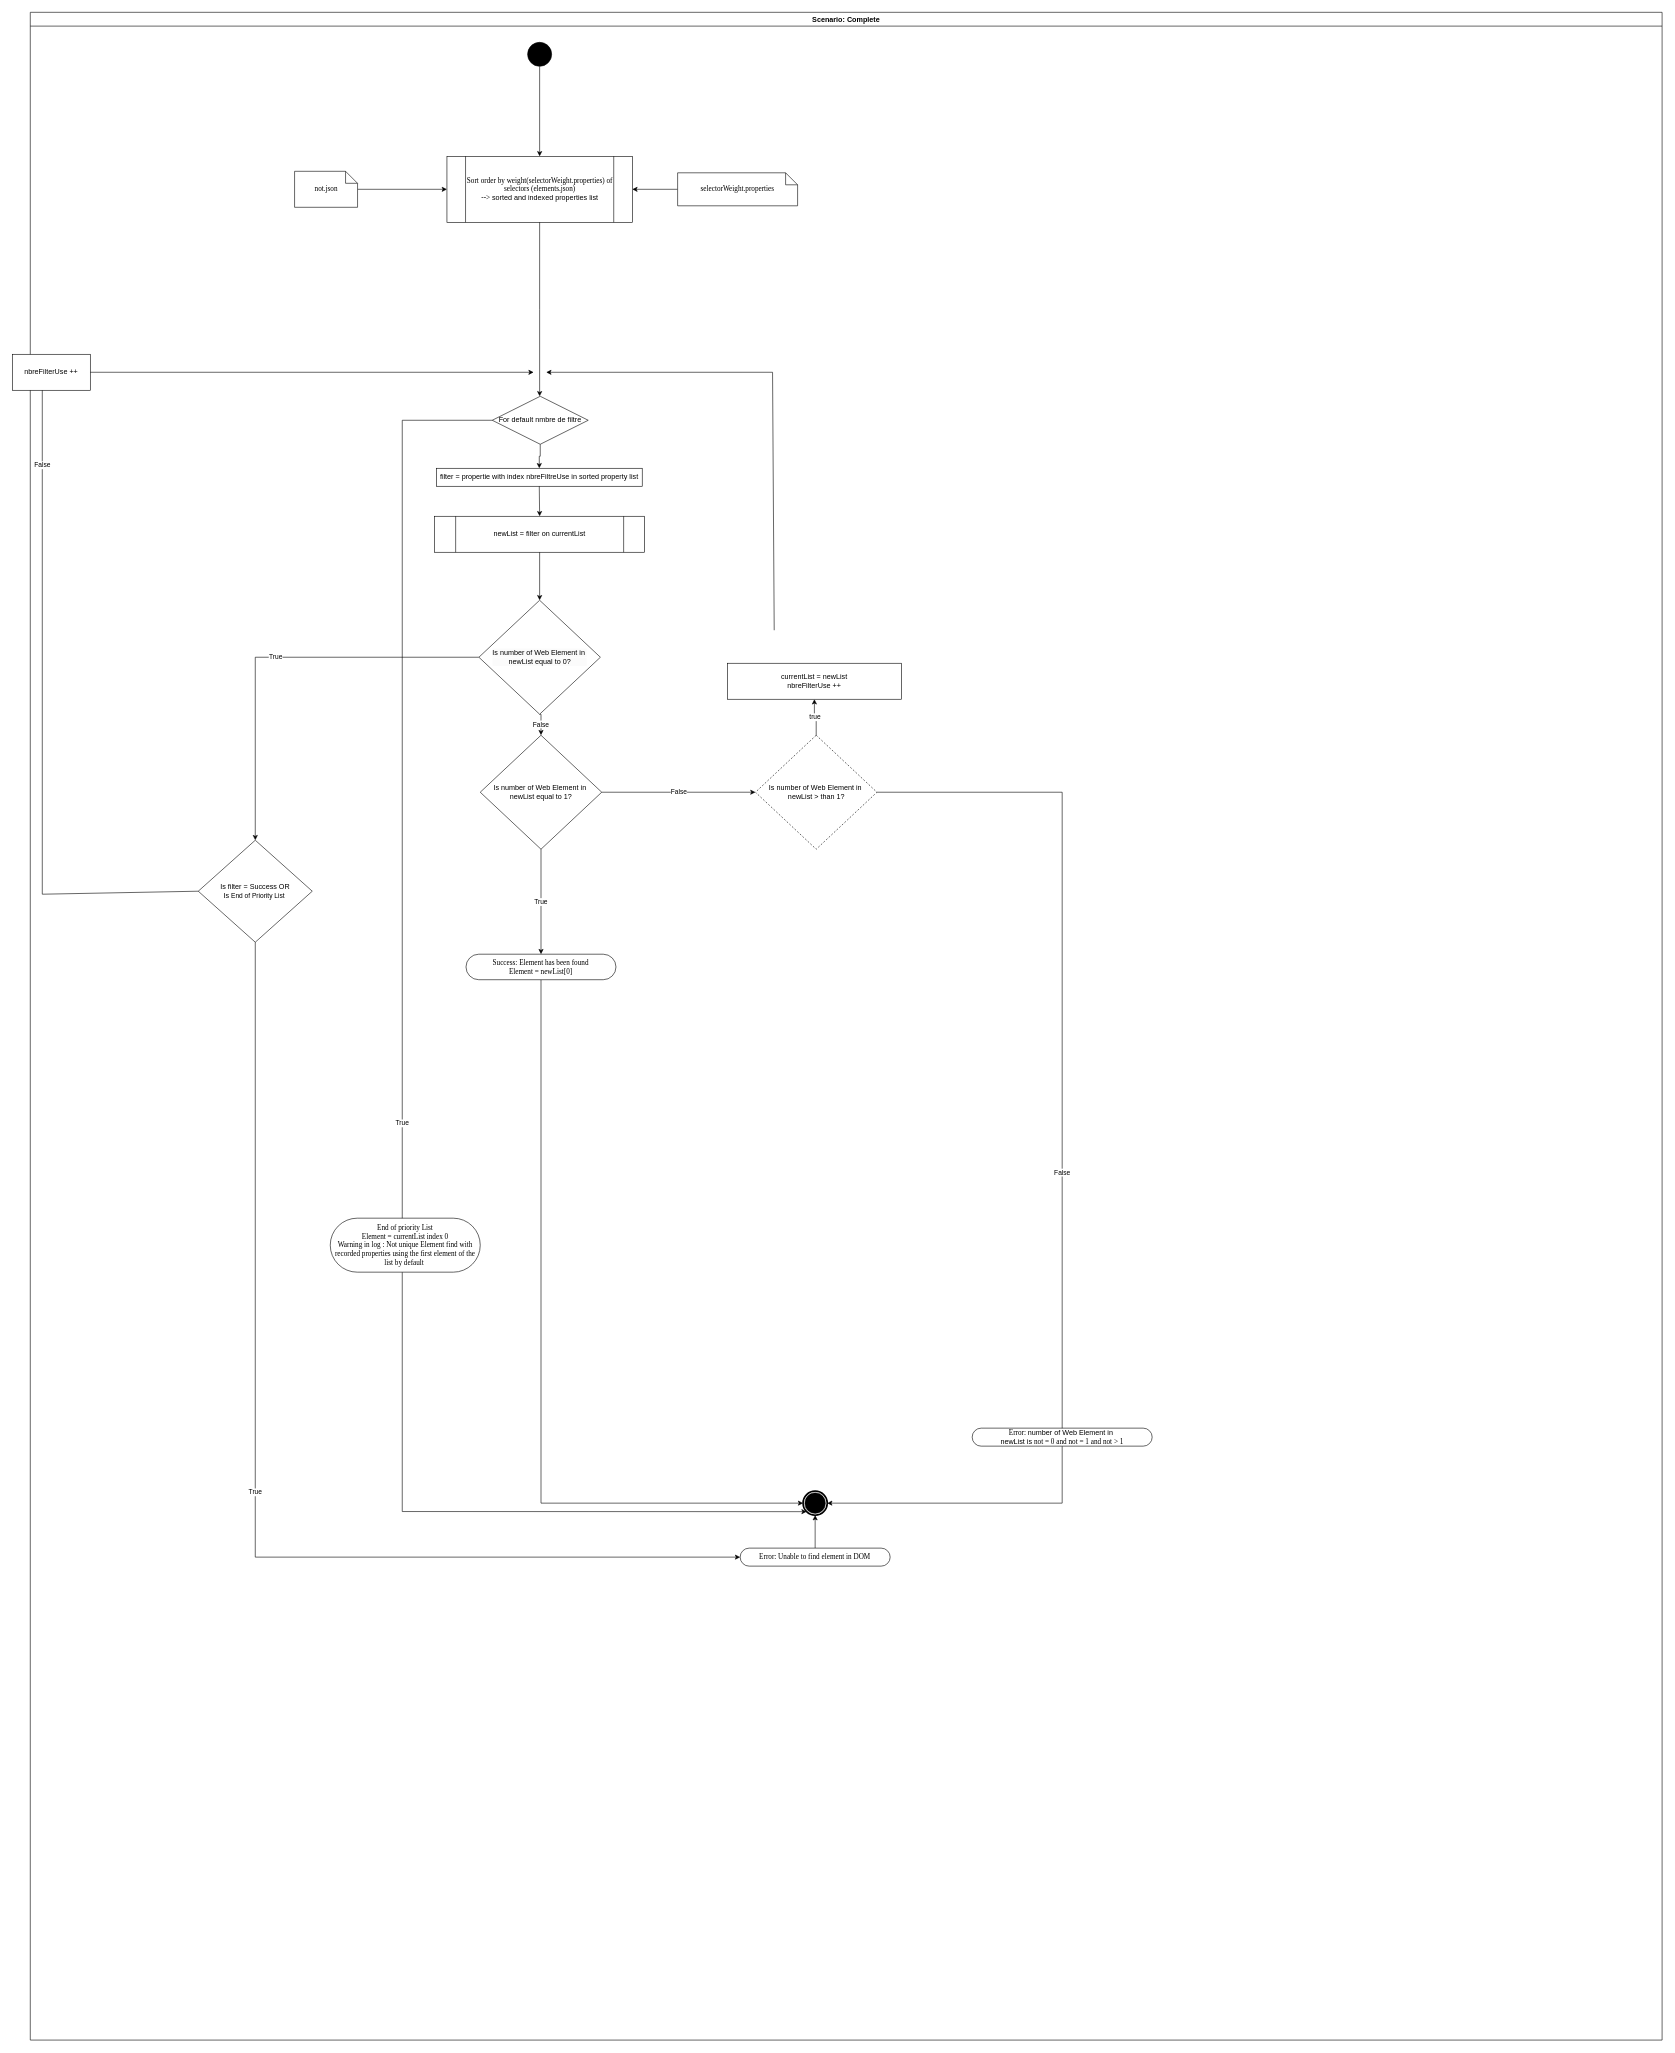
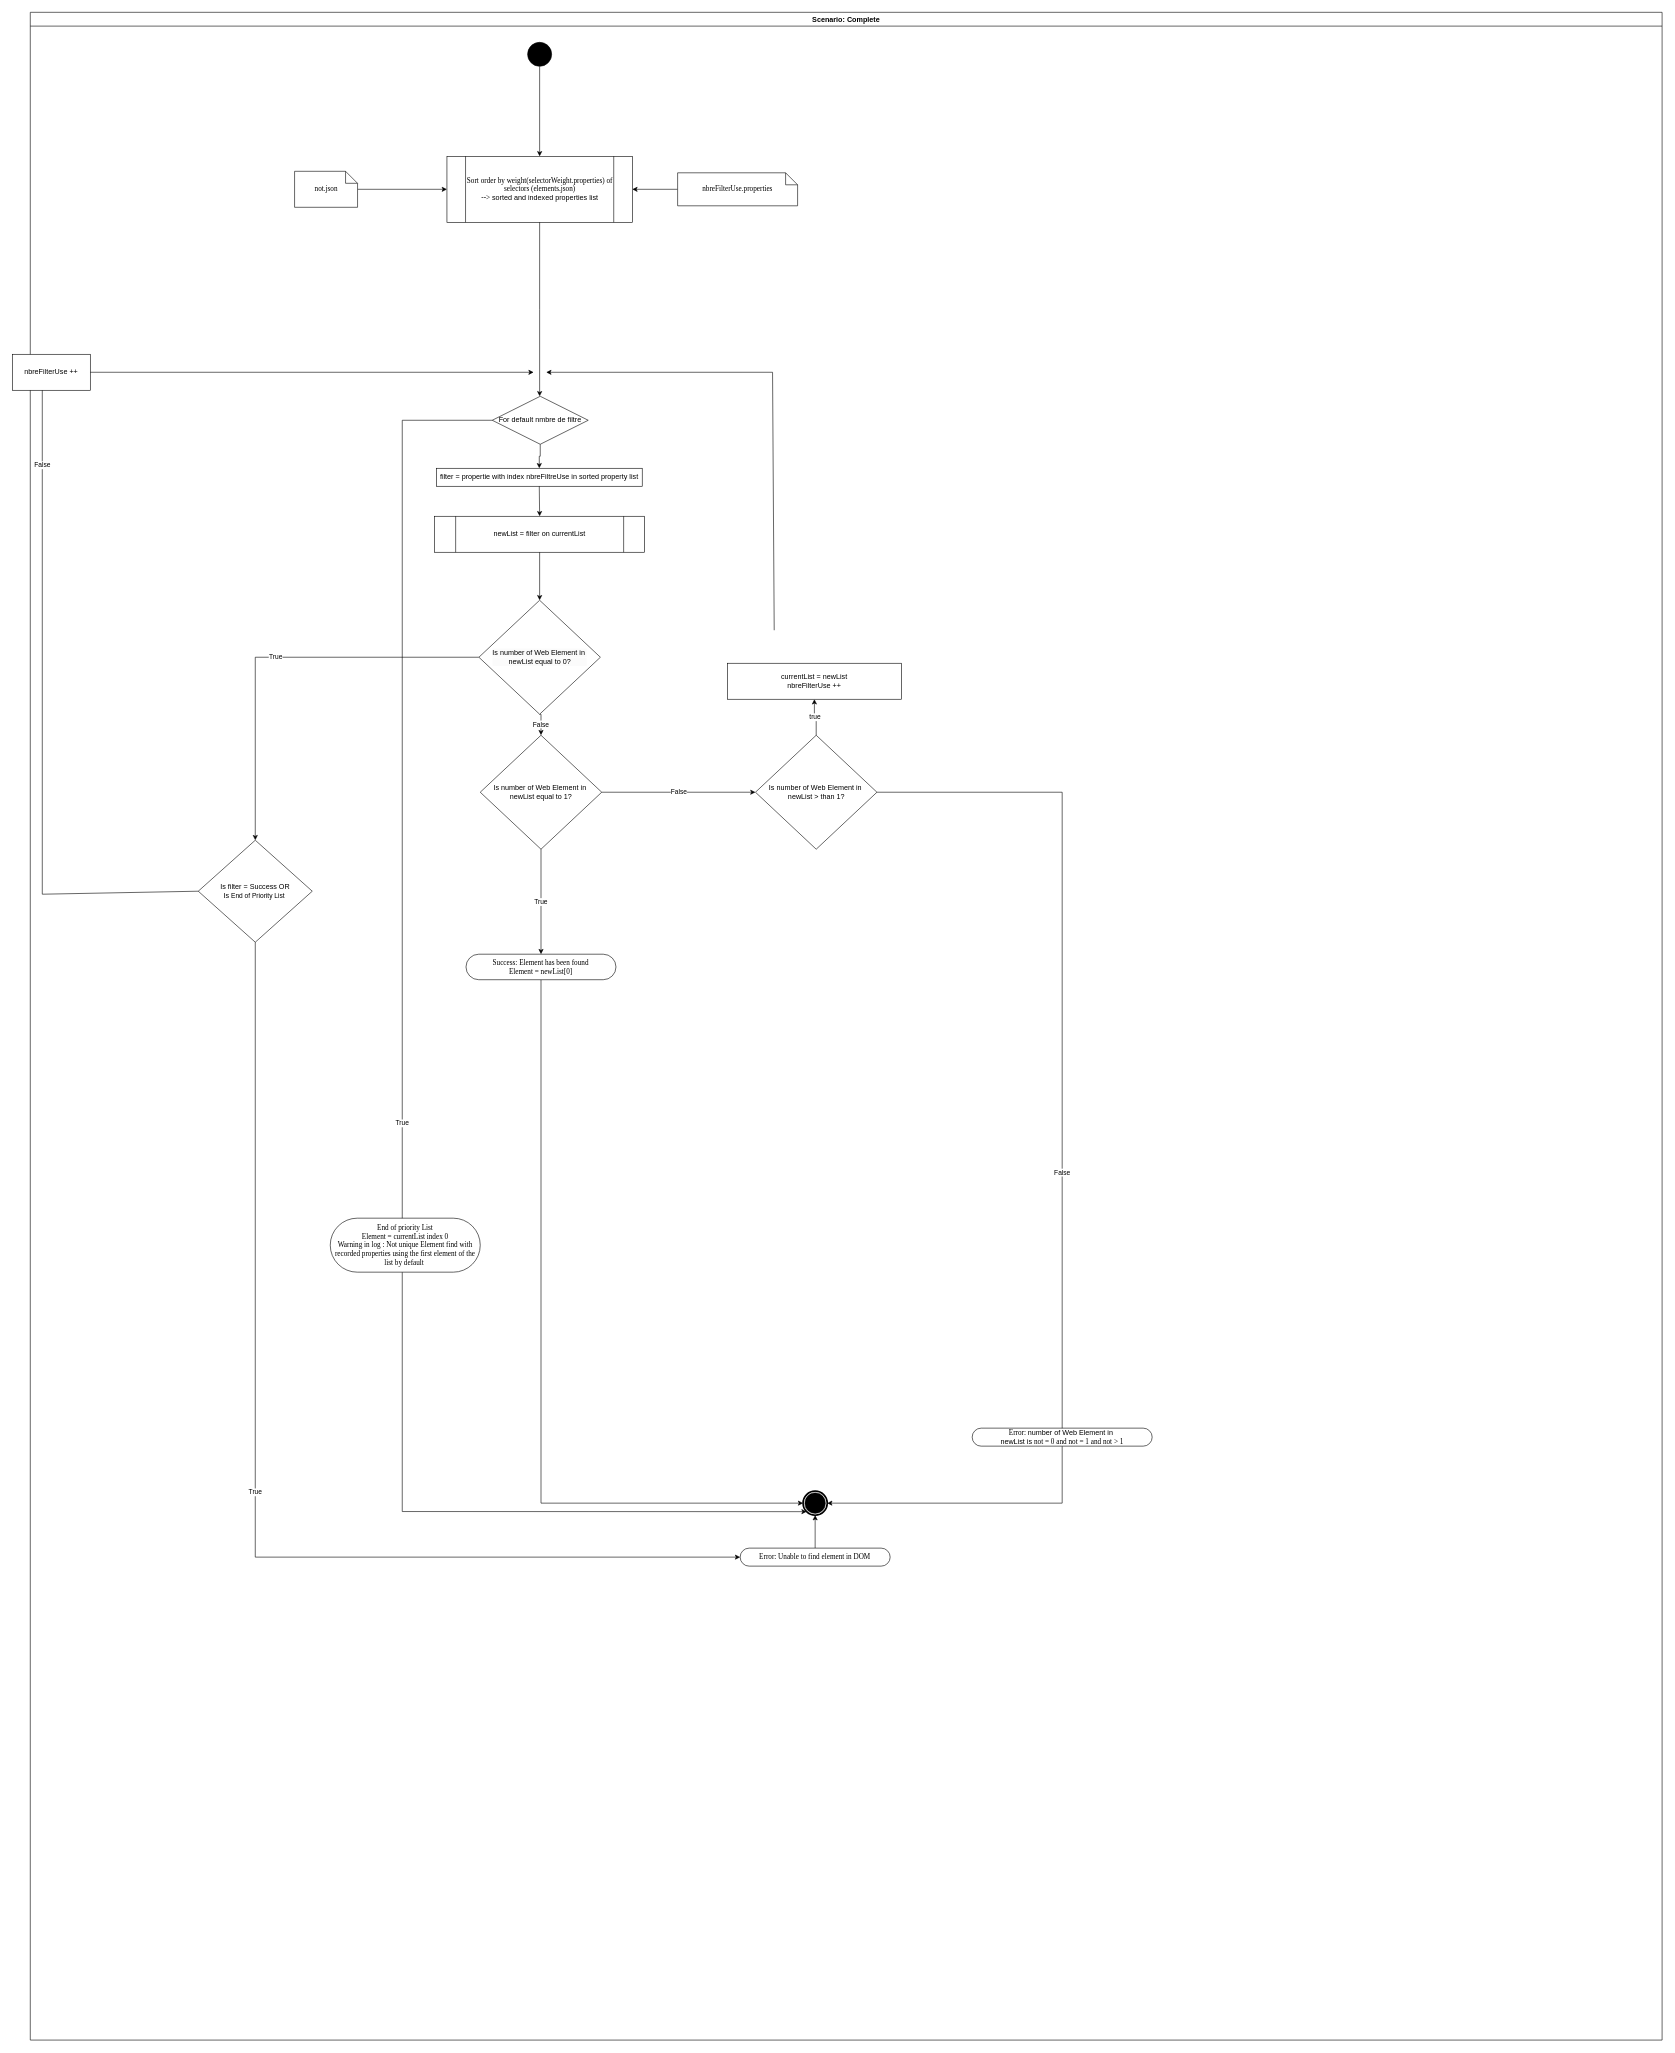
(738, 189) -> (738, 189)
(816, 792) -> (816, 792)
